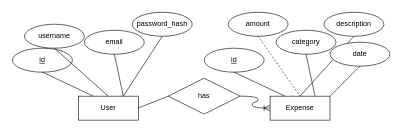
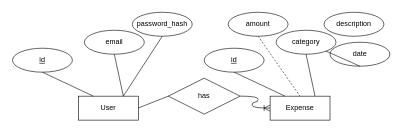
(54, 36) -> none
(82, 73) -> none
(320, 75) -> none
(345, 82) -> (343, 58)
